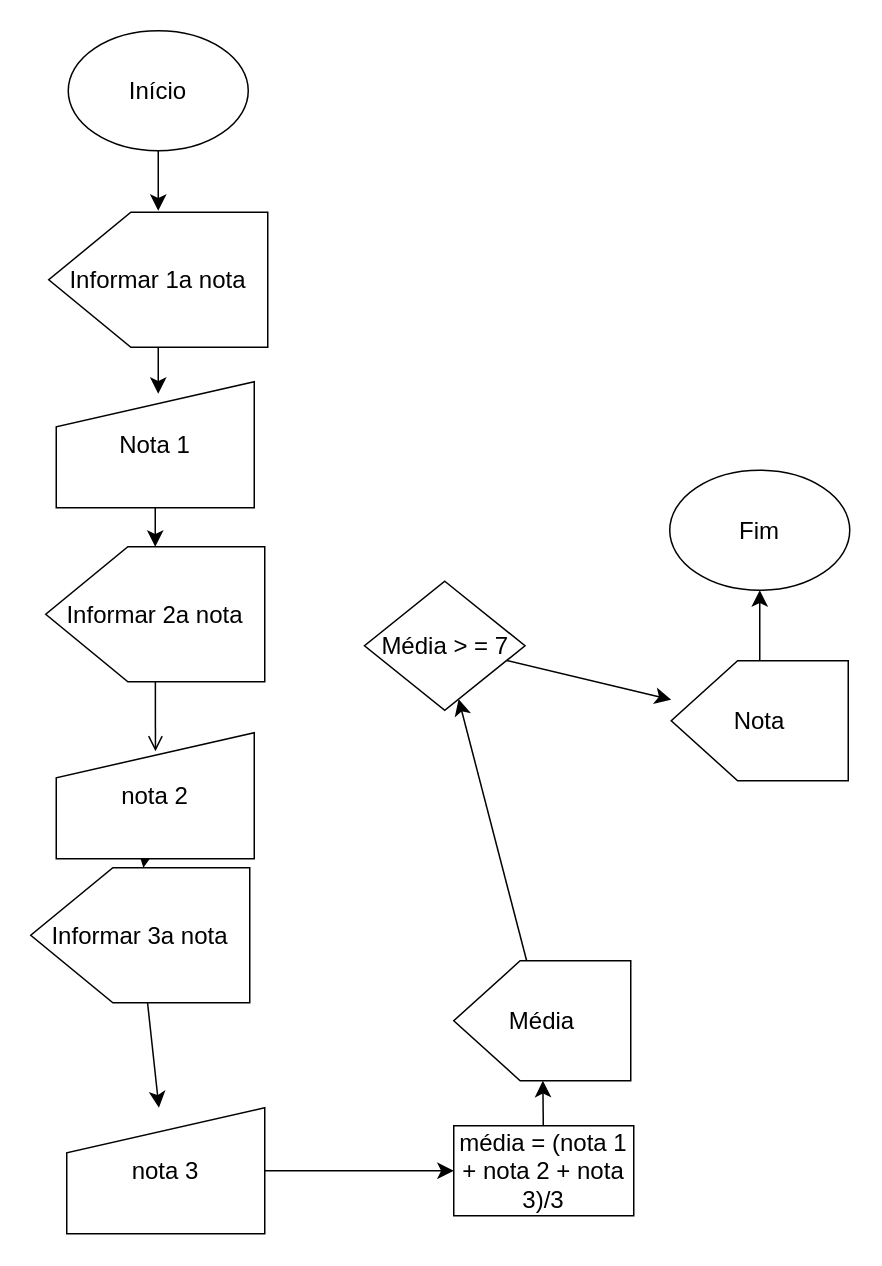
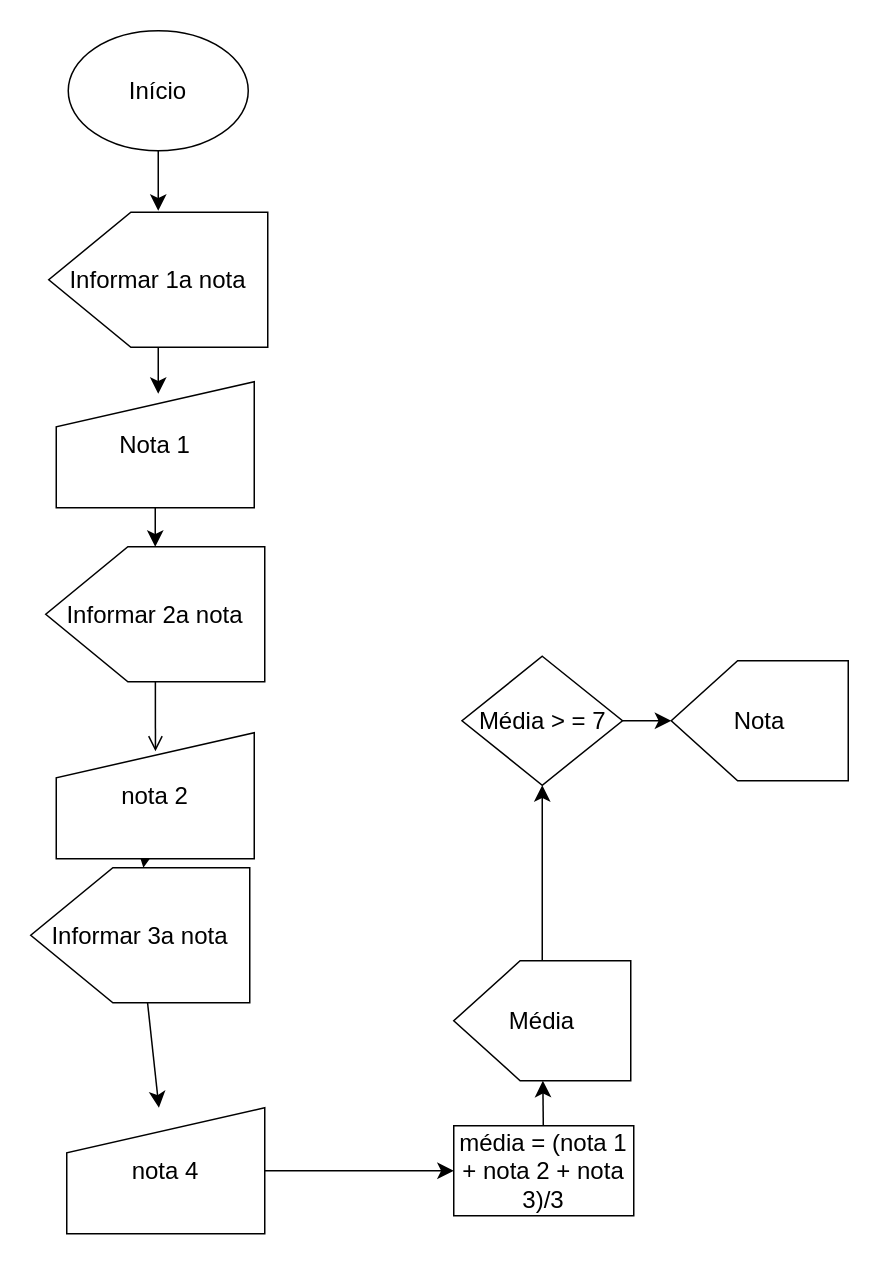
(760, 530) -> none
(760, 631) -> none
(445, 646) -> (542, 721)
(166, 1171) -> (166, 1171)
